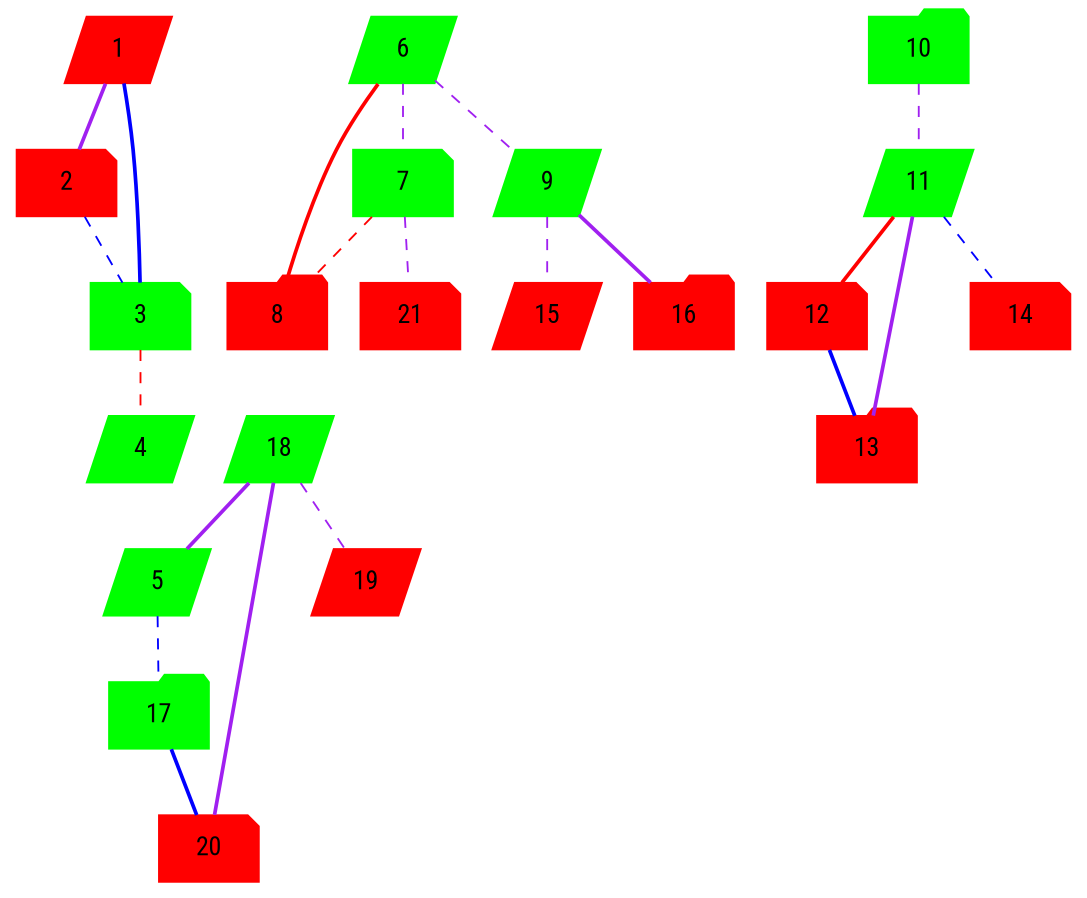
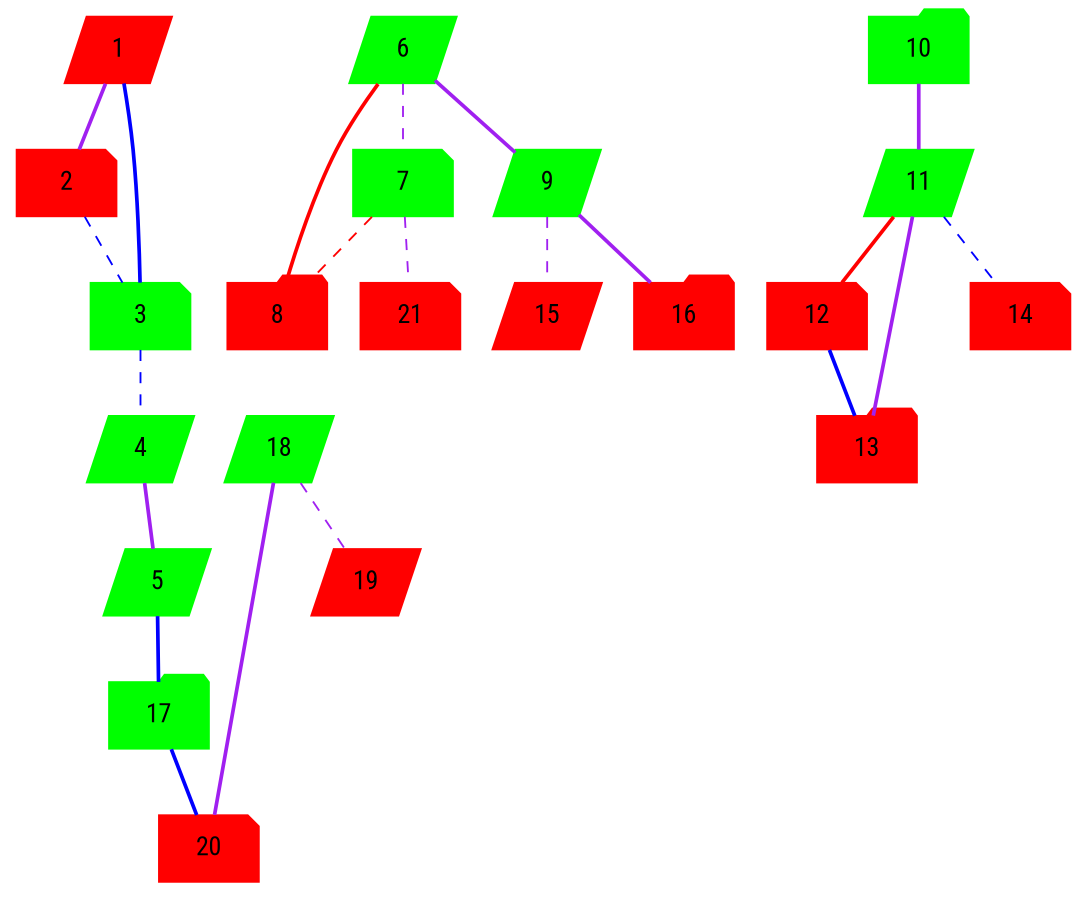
(475, 117) -> (475, 117)
(919, 117) -> (919, 117)
(140, 383) -> (140, 383)
(218, 516) -> (149, 516)
(158, 649) -> (158, 649)
